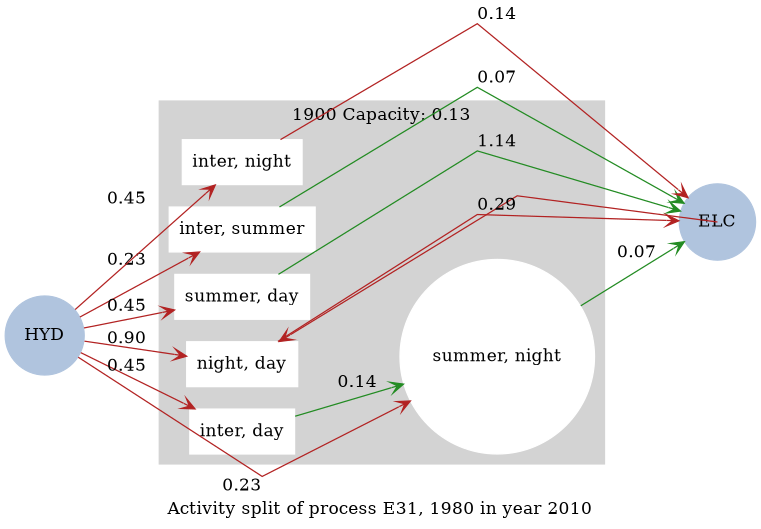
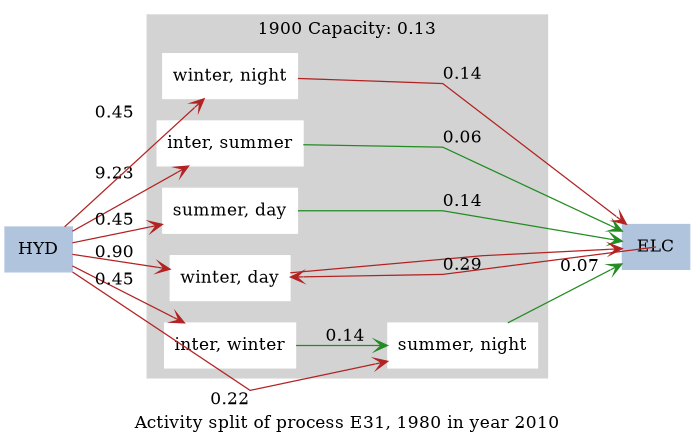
(497, 78) -> (463, 138)
(497, 142) -> (463, 201)
(242, 162) -> (230, 76)
(717, 222) -> (656, 247)
(127, 260) -> (115, 174)
(45, 336) -> (39, 249)
(497, 357) -> (463, 345)
(242, 364) -> (230, 278)
(242, 432) -> (230, 345)
(242, 486) -> (230, 400)
